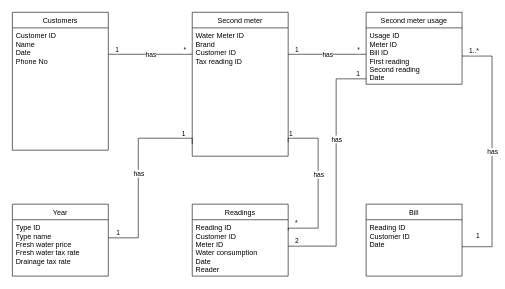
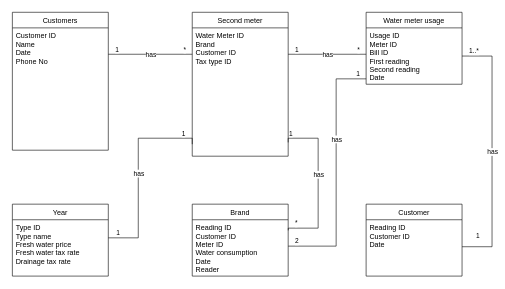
(414, 20) -> (414, 20)
(222, 36) -> (222, 36)
(240, 212) -> (240, 212)
(414, 212) -> (414, 212)
